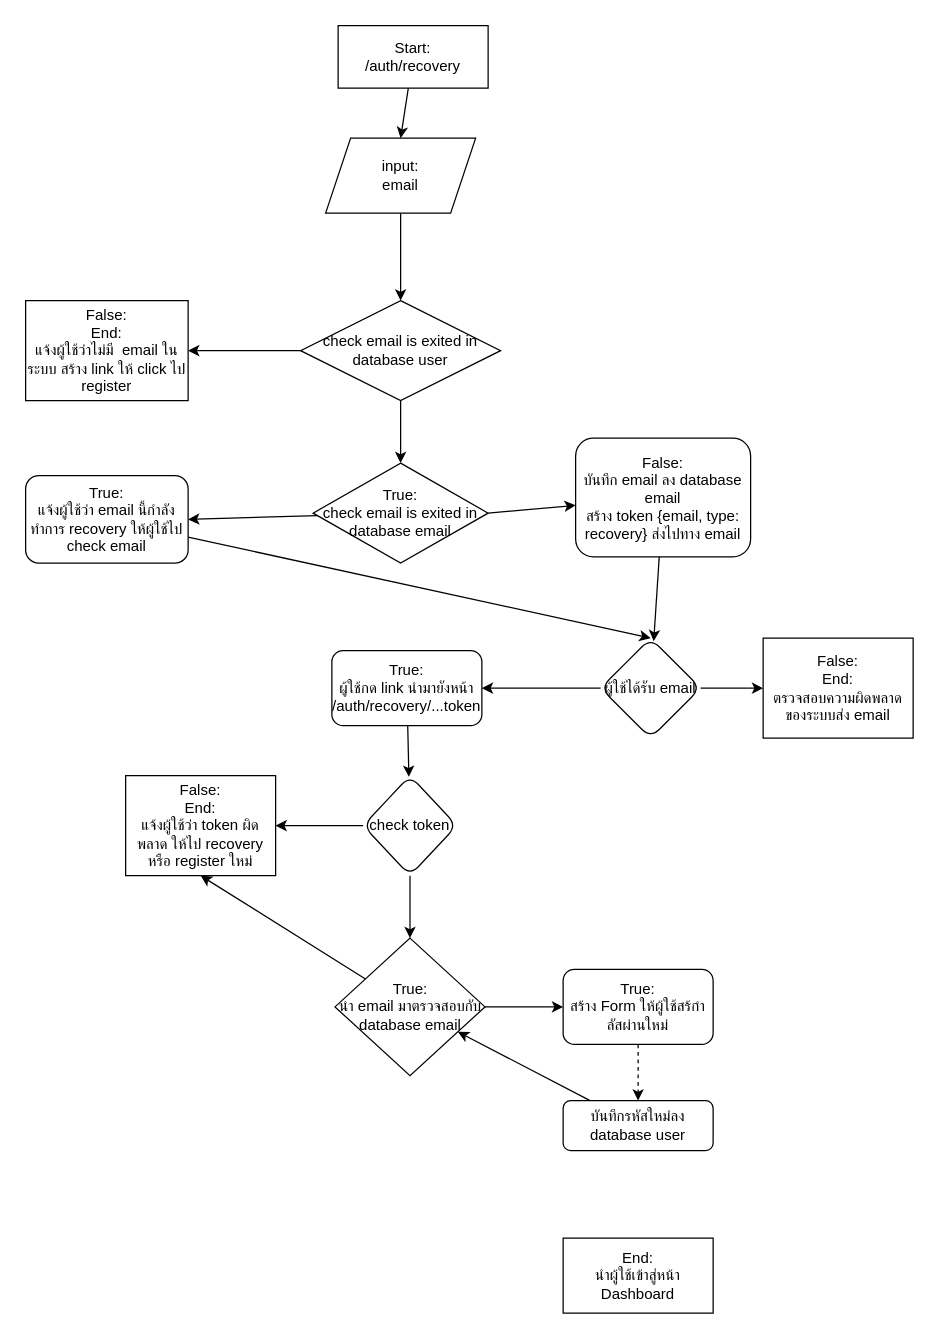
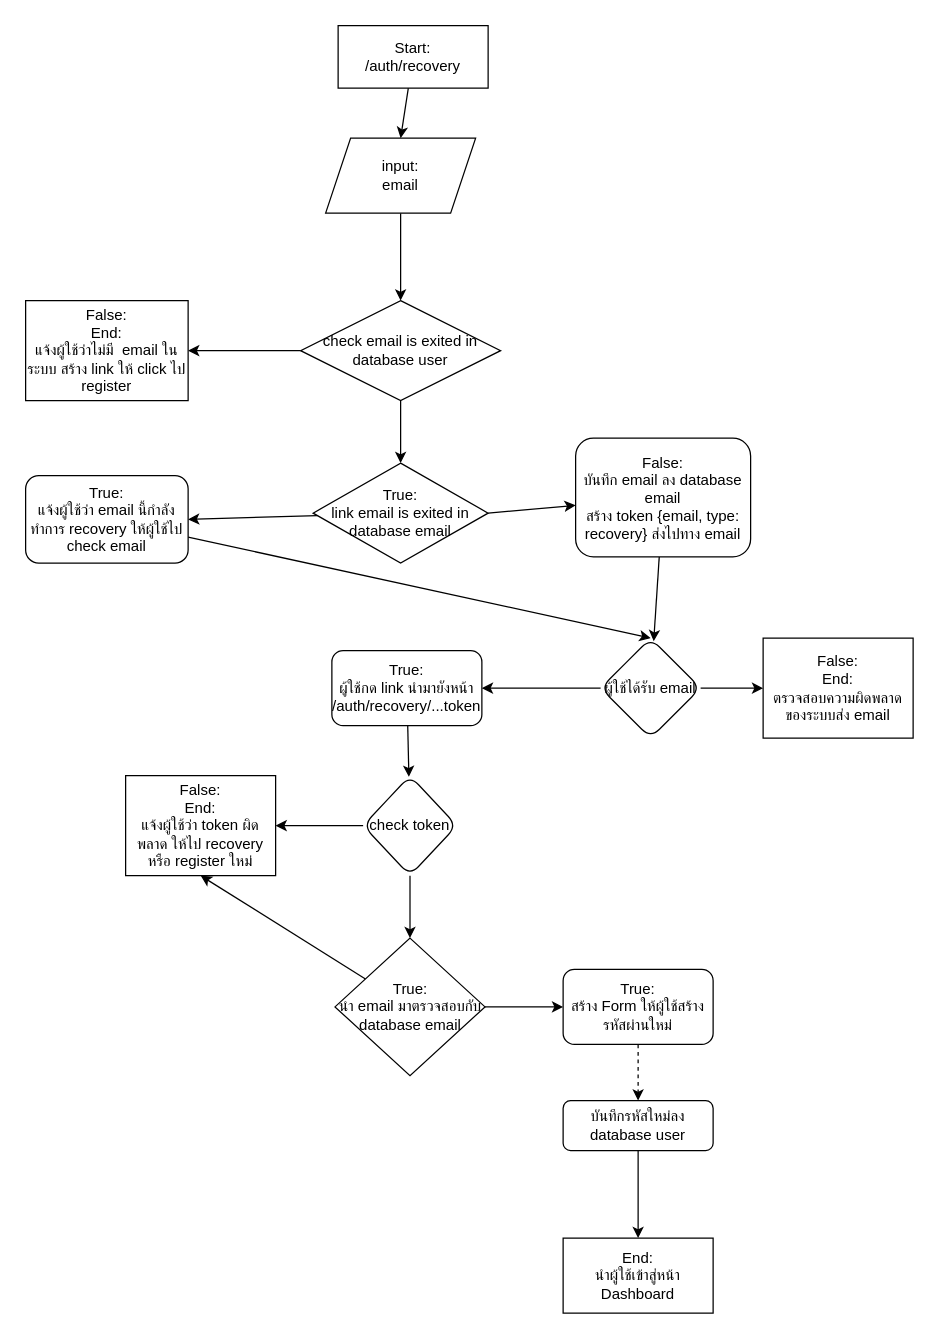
(401, 513) -> (401, 513)
(638, 1007) -> (638, 1007)
(528, 1068) -> (638, 1190)
